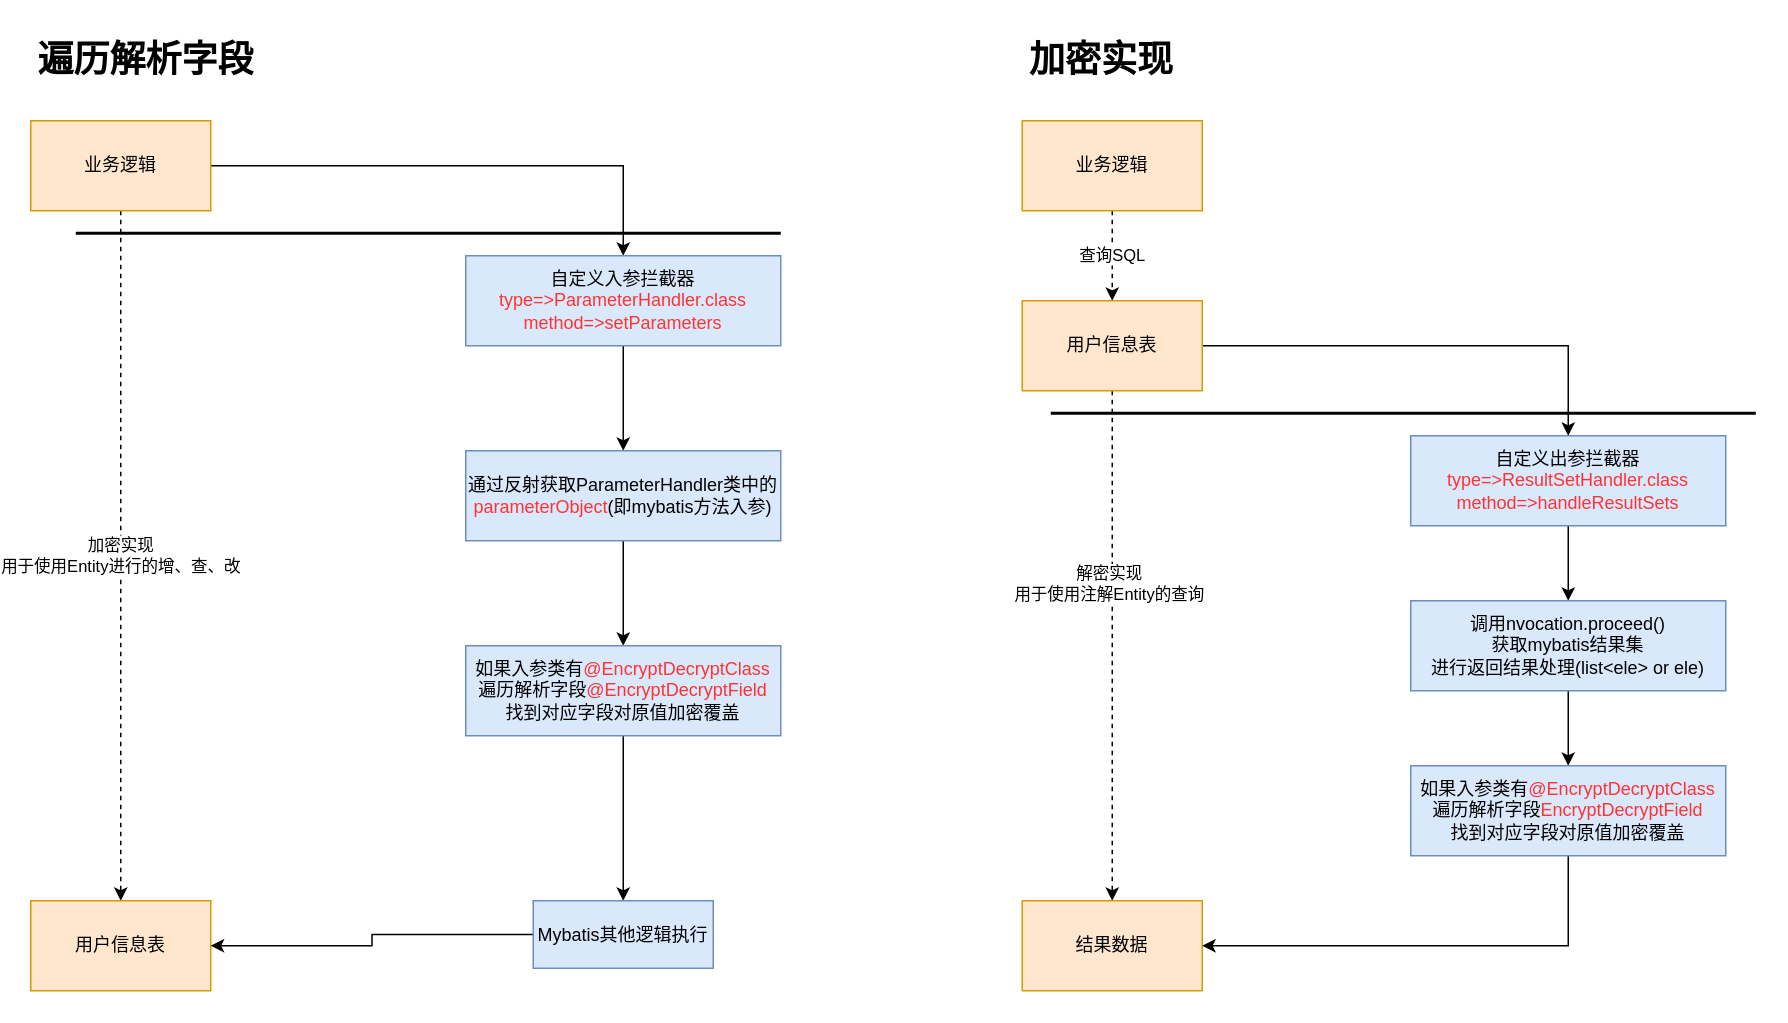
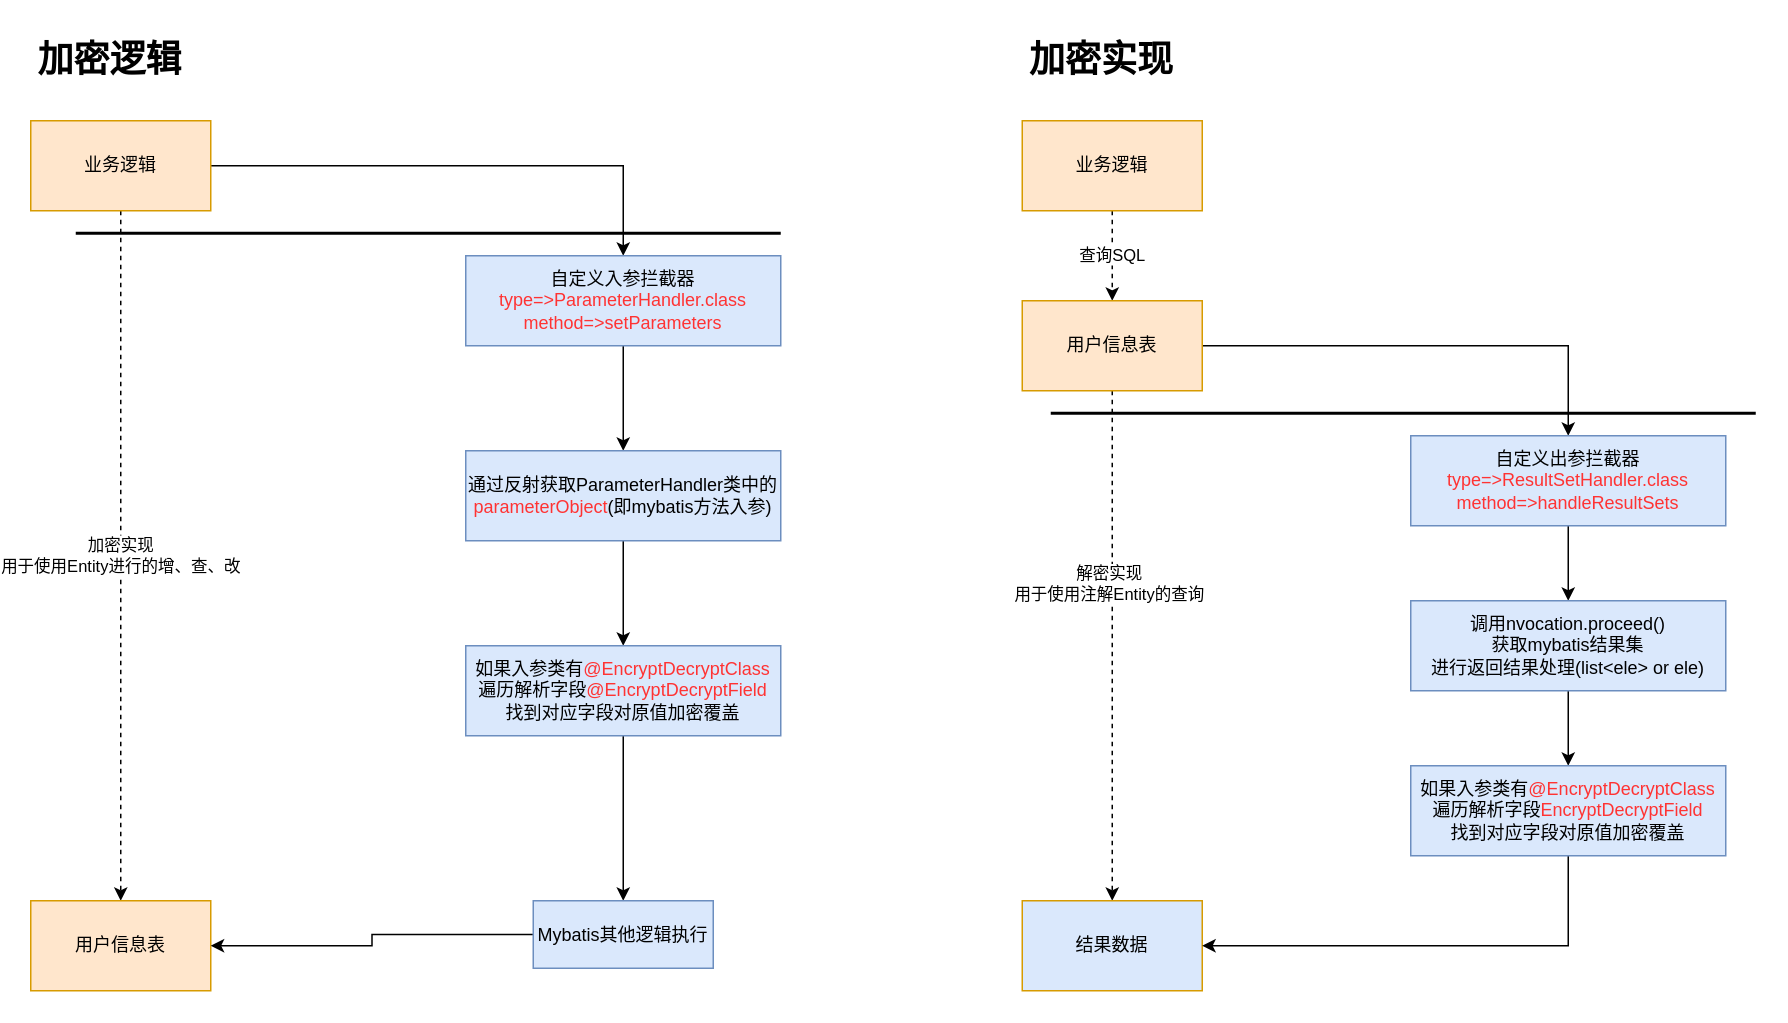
(92, 27) -> (74, 27)
(1112, 946) -> (1112, 946)
